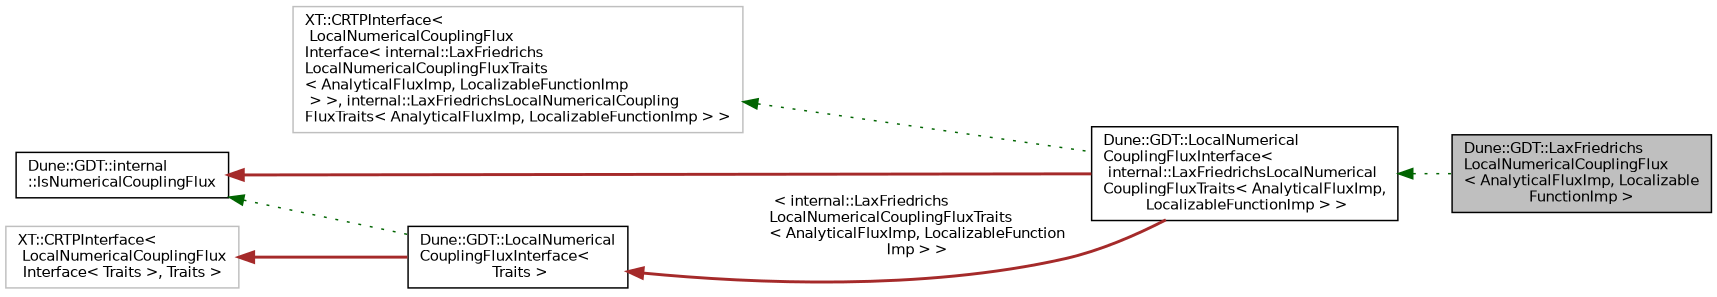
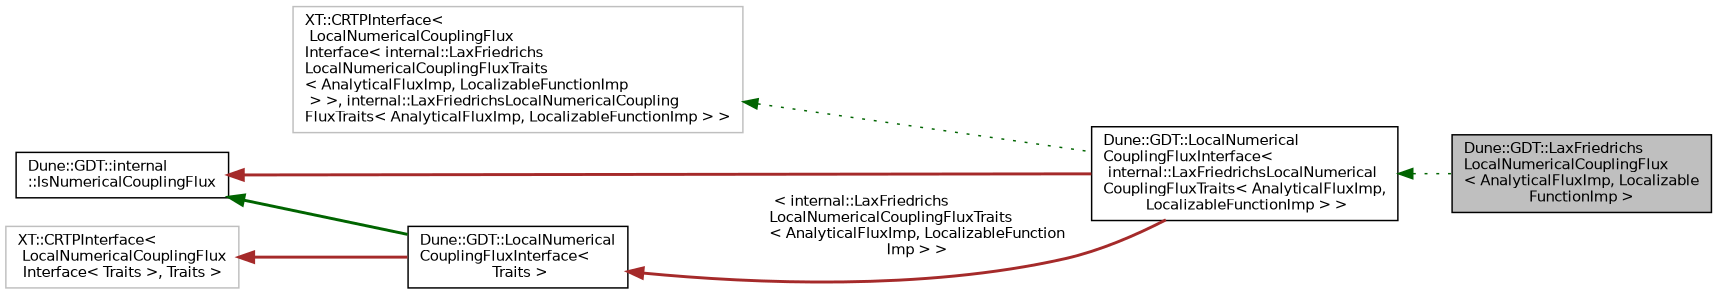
(326, 217) -> (326, 217)
